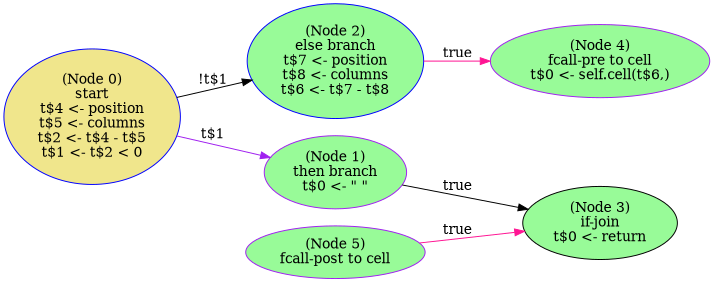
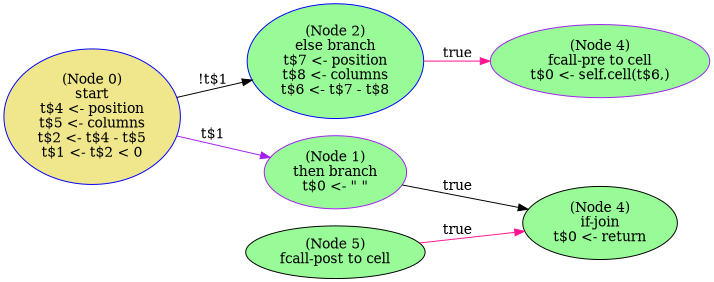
(600, 223) -> (600, 223)
(335, 252) -> (335, 252)
